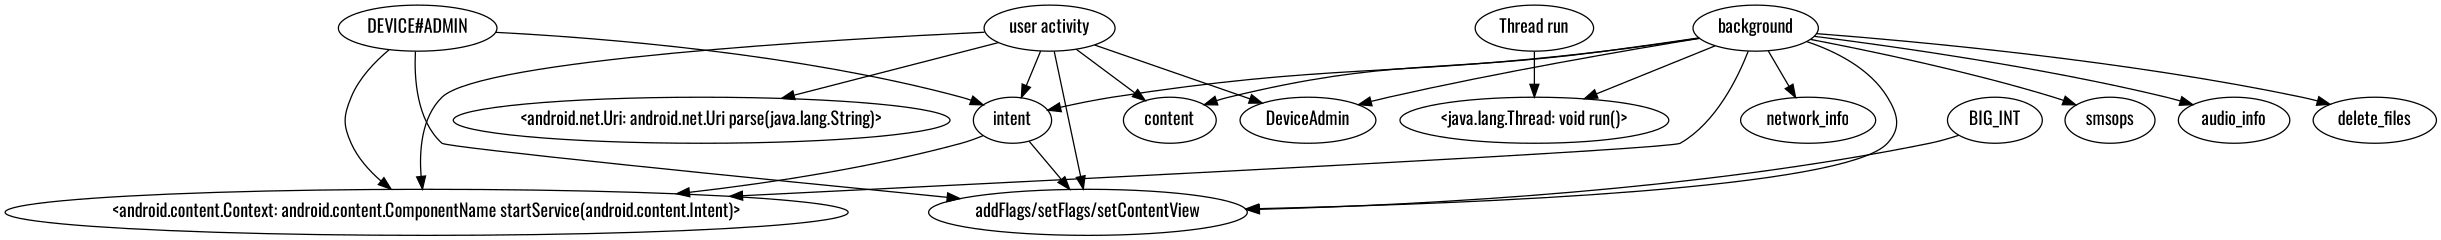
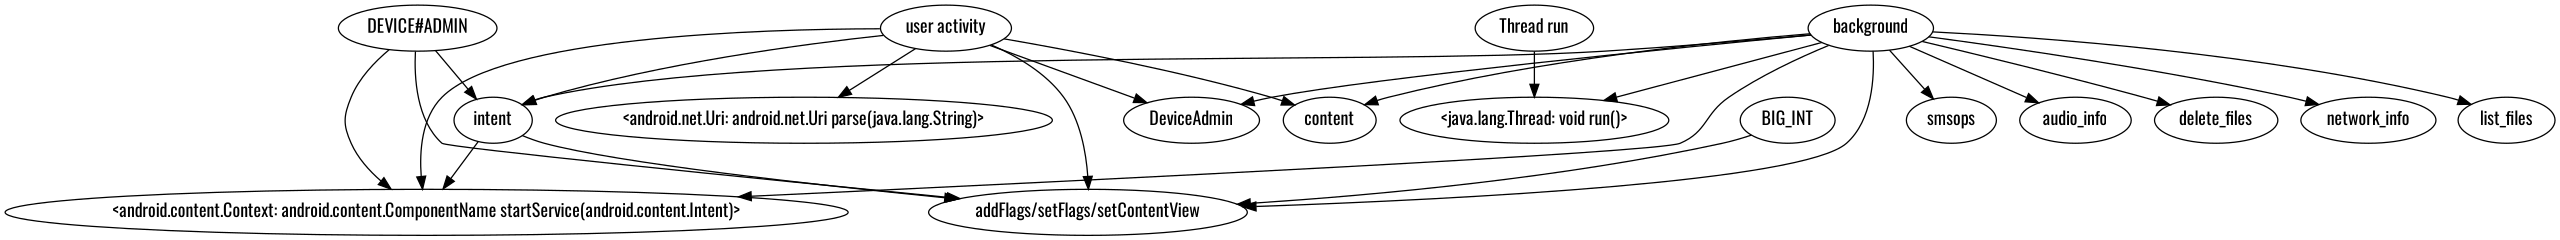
none -> (2507, 120)
